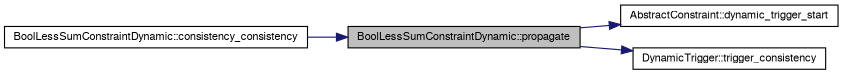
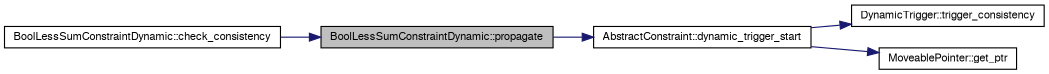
(156, 37) -> (142, 37)
(601, 48) -> (825, 26)
none -> (948, 59)
